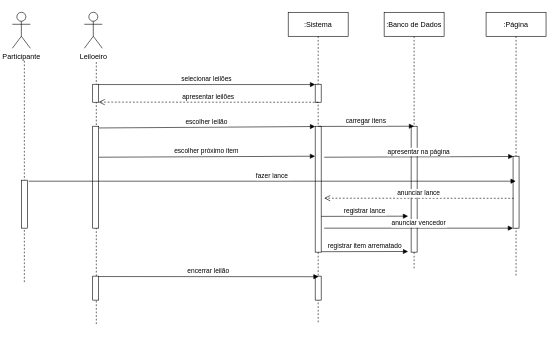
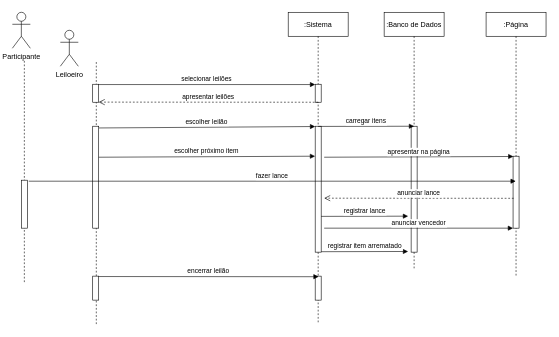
(93, 30) -> (69, 48)
